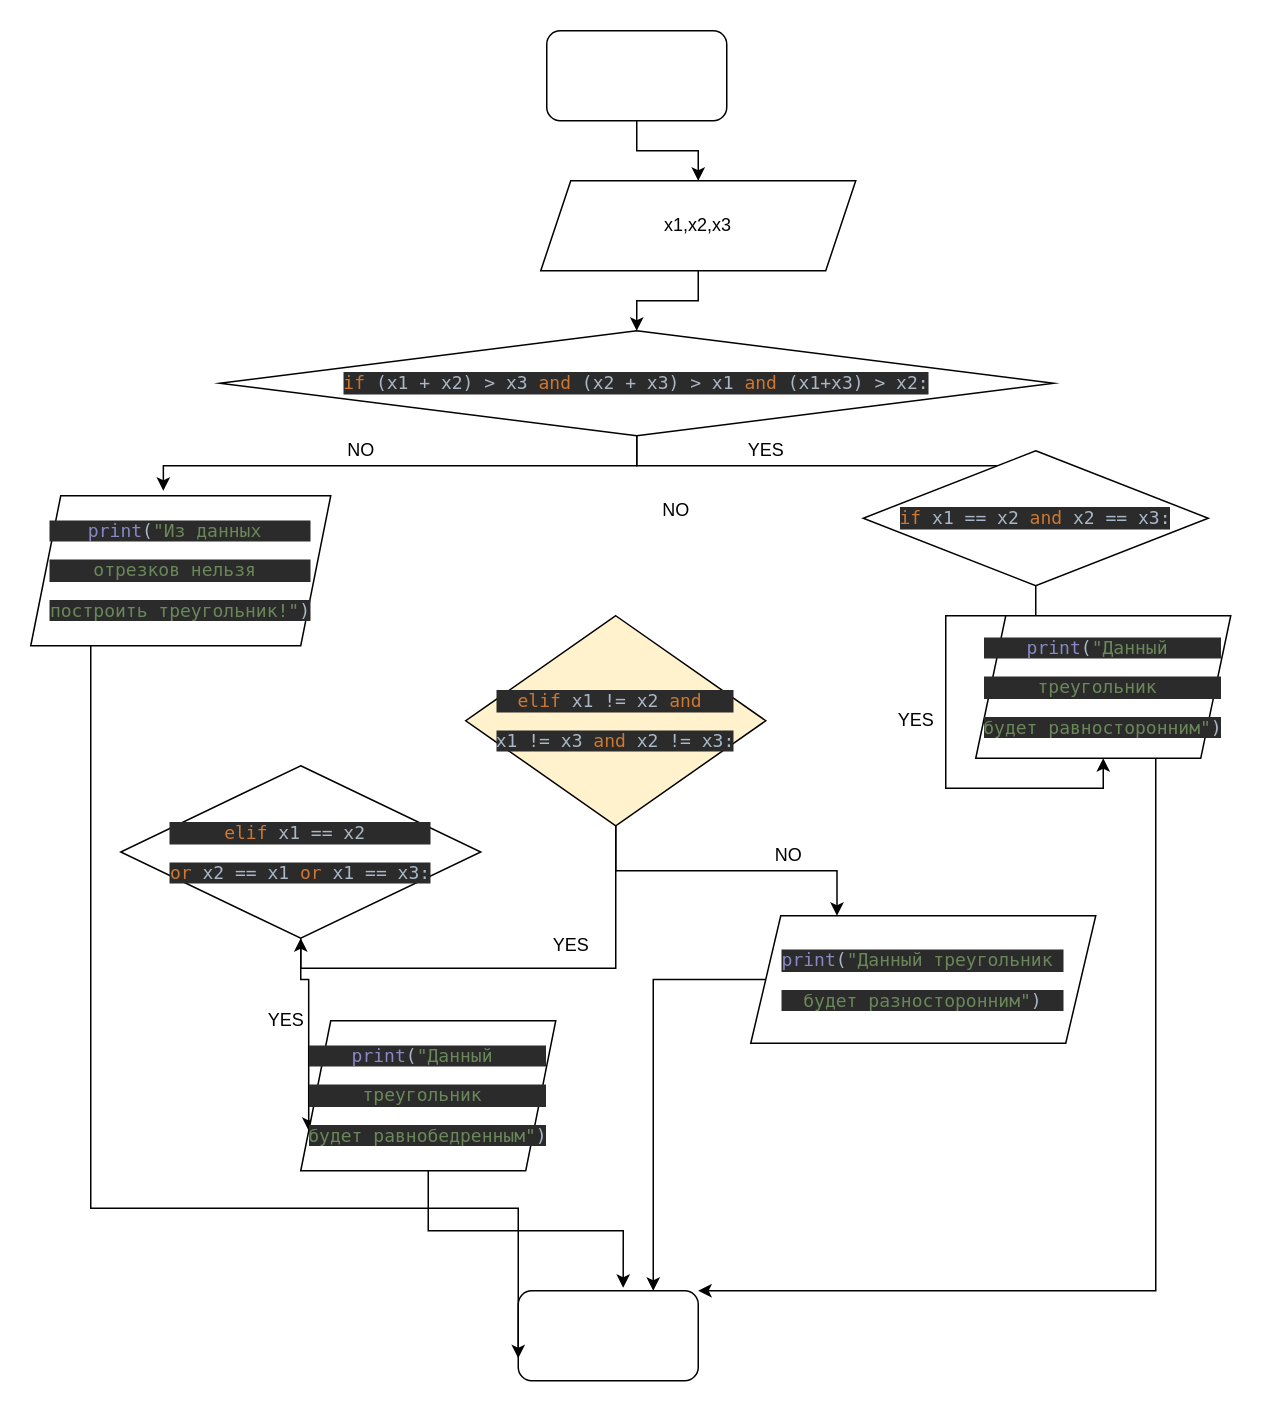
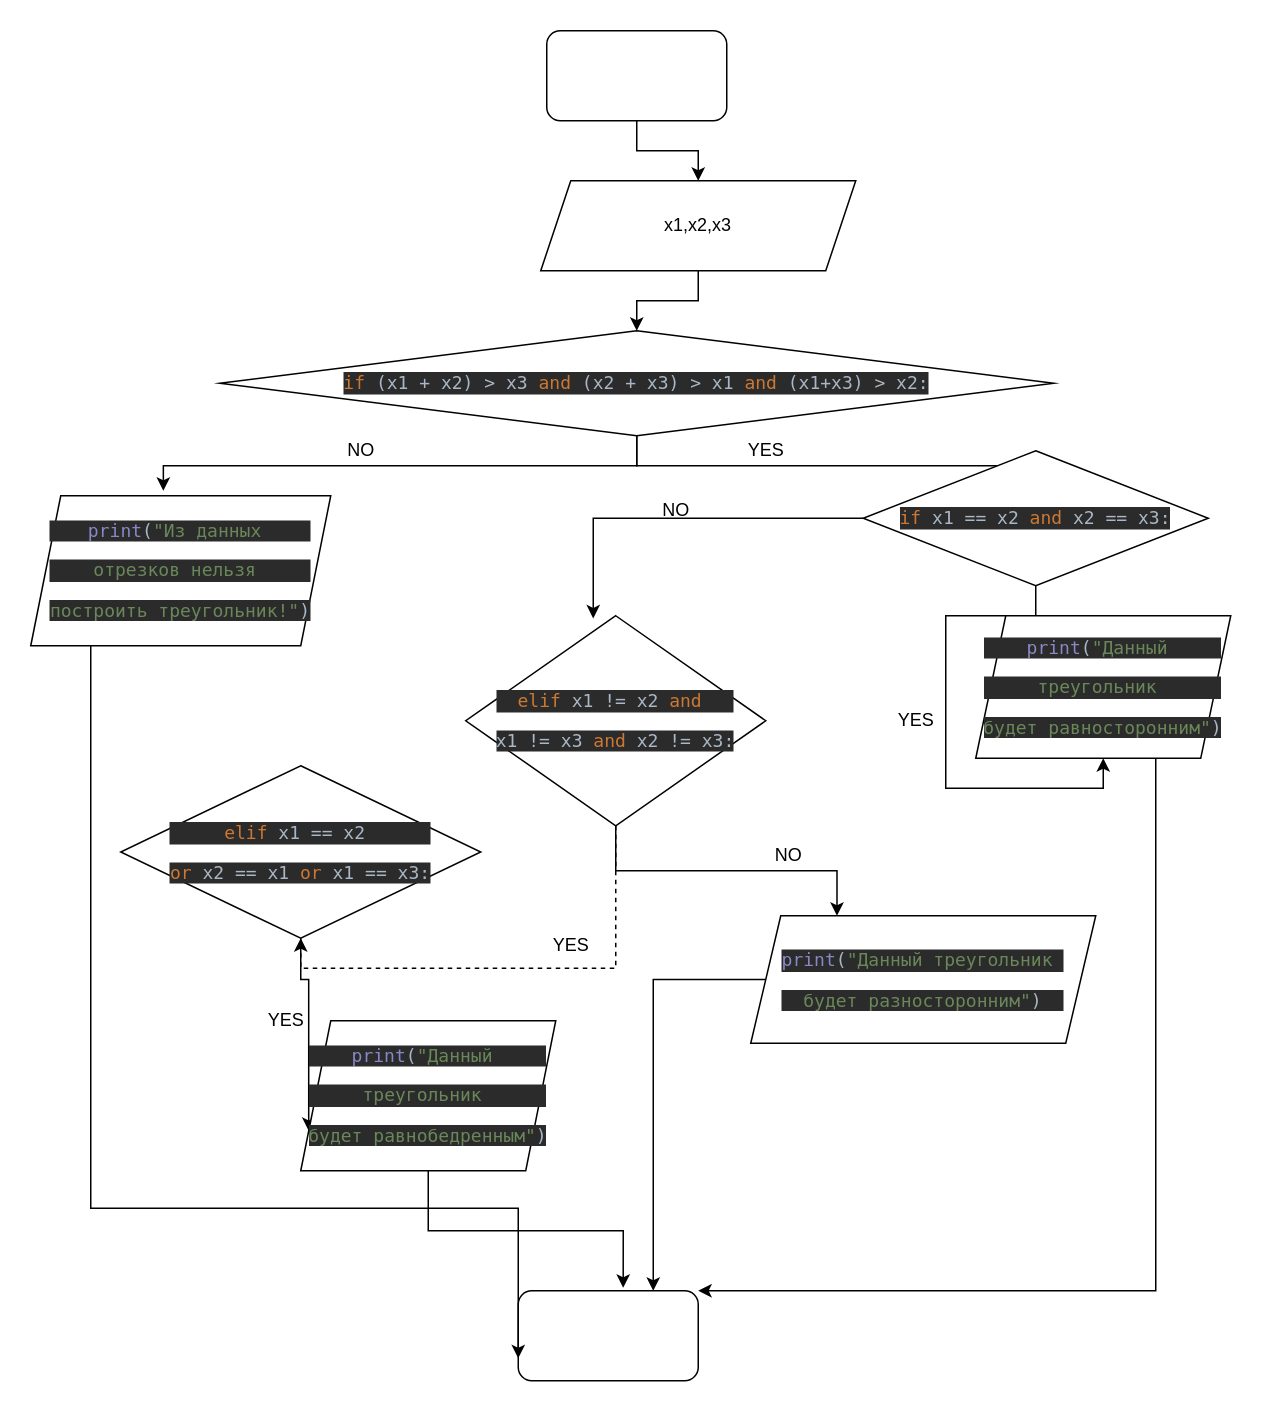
none -> (683, 518)
(616, 721) -> (616, 721)
(507, 968) -> (507, 968)
